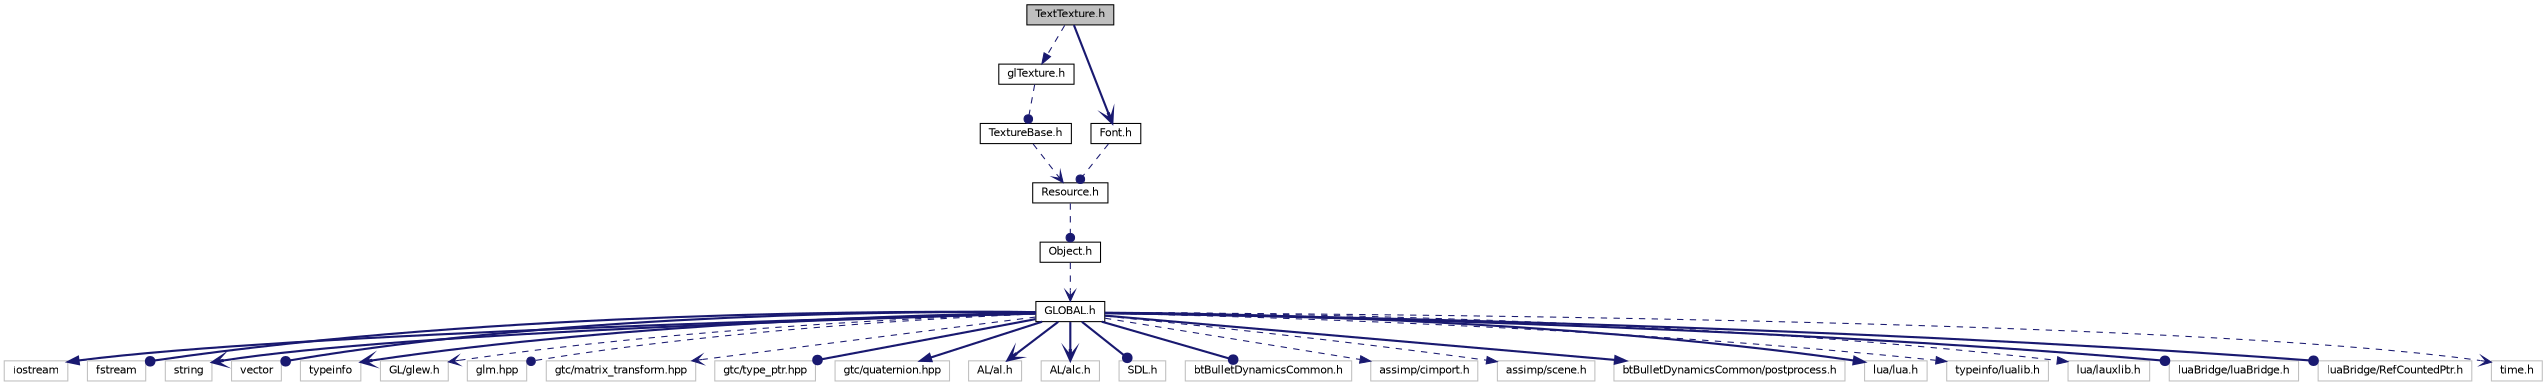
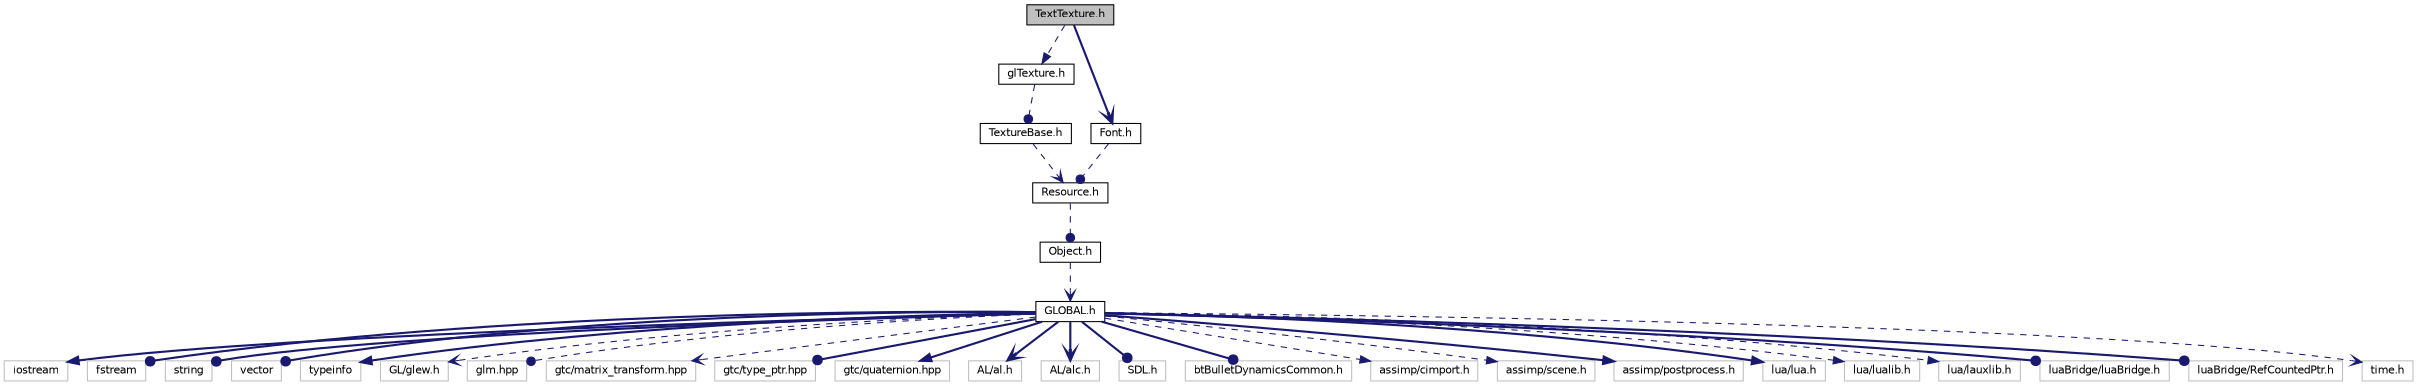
(629, 329) -> (628, 329)
(537, 341) -> (554, 339)
(1729, 371) -> (1679, 371)
(1998, 371) -> (1882, 371)
